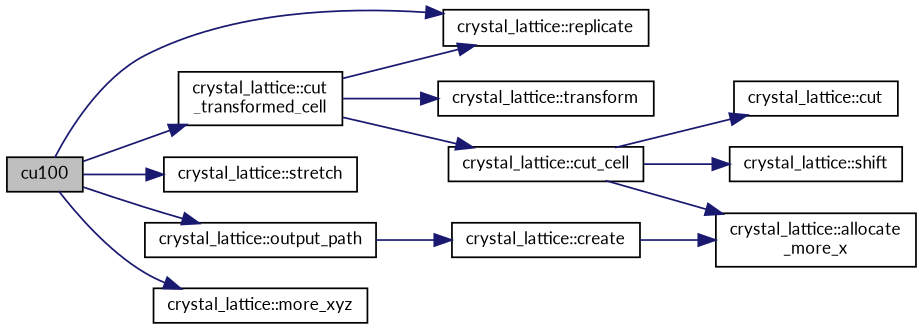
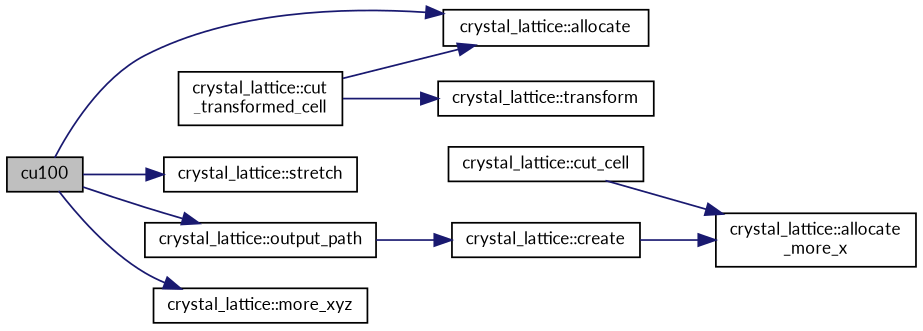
(546, 28) -> (546, 28)
(816, 99) -> none
(400, 131) -> none
(126, 146) -> none
(816, 164) -> none
